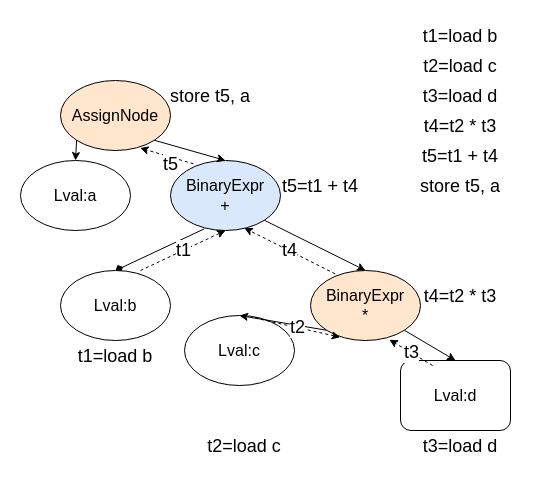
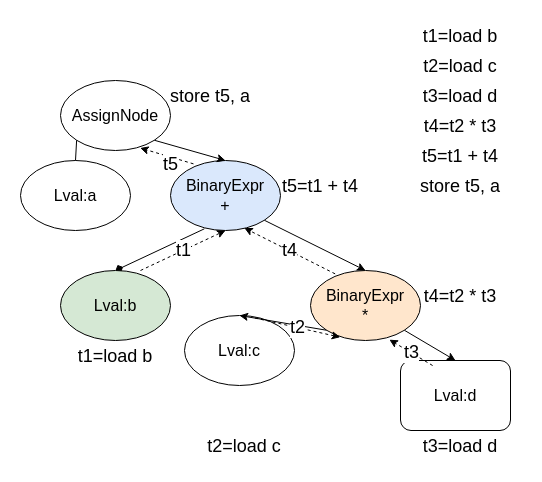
(116, 116) -> (116, 116)
(76, 152) -> (76, 154)
(116, 306) -> (116, 306)
